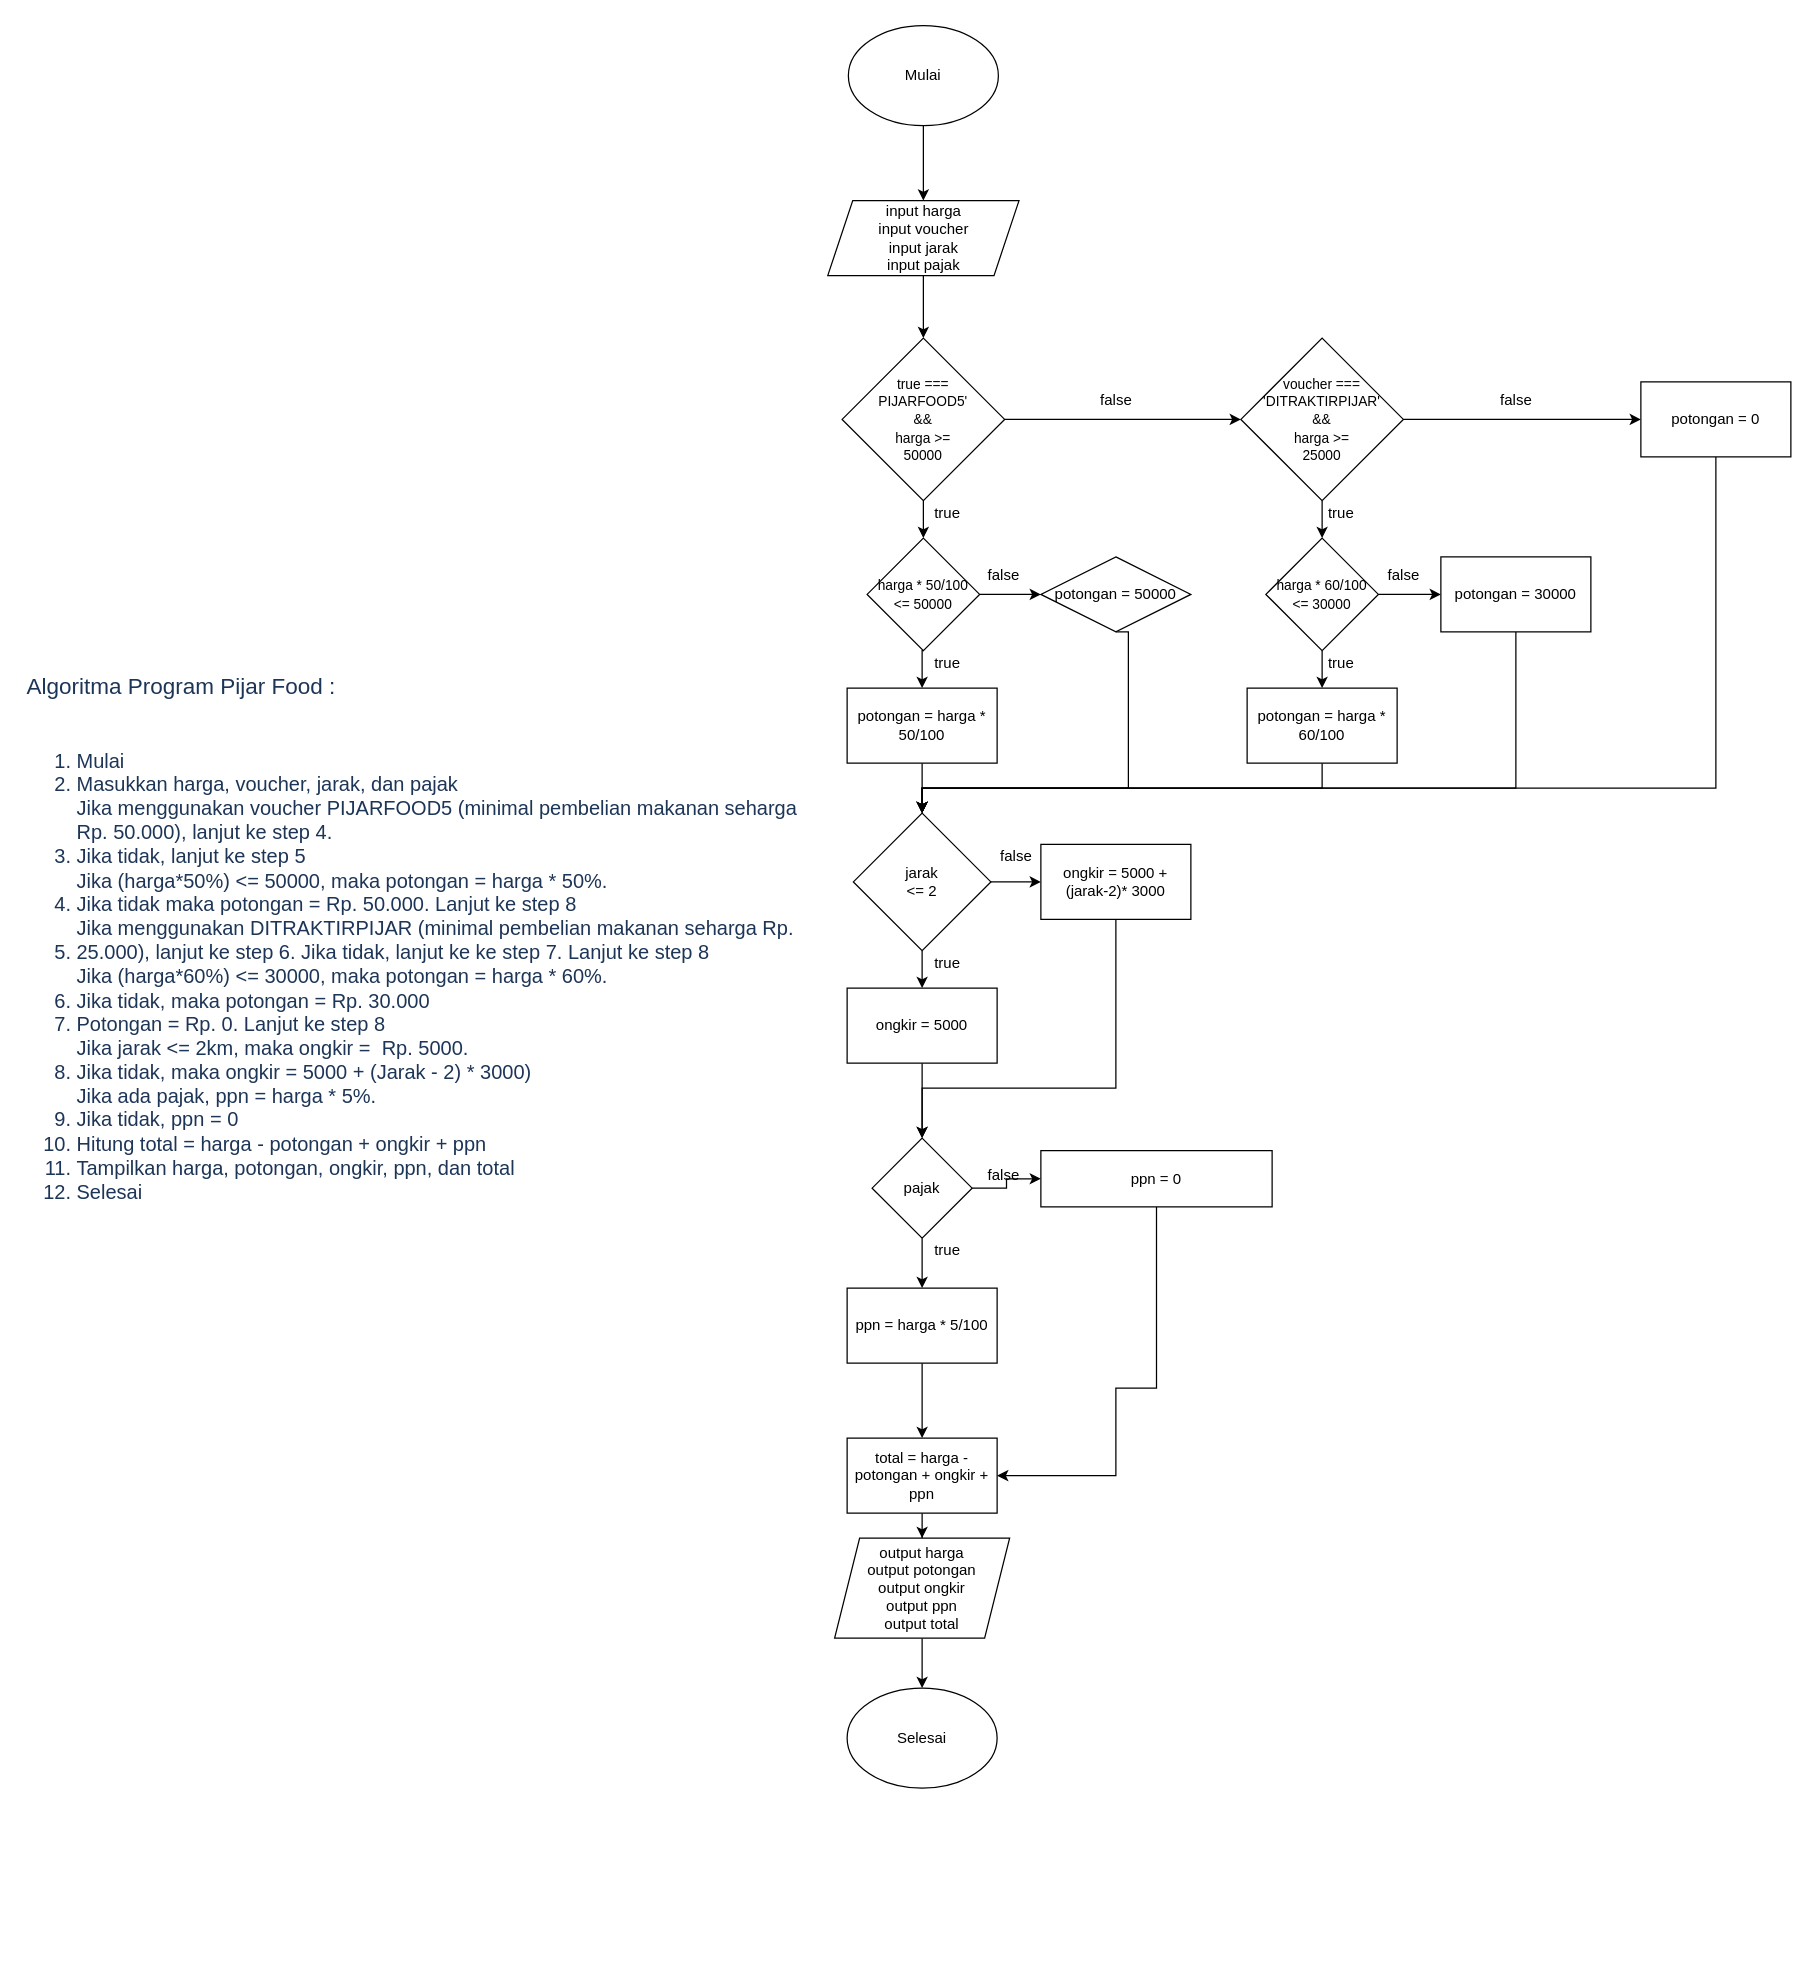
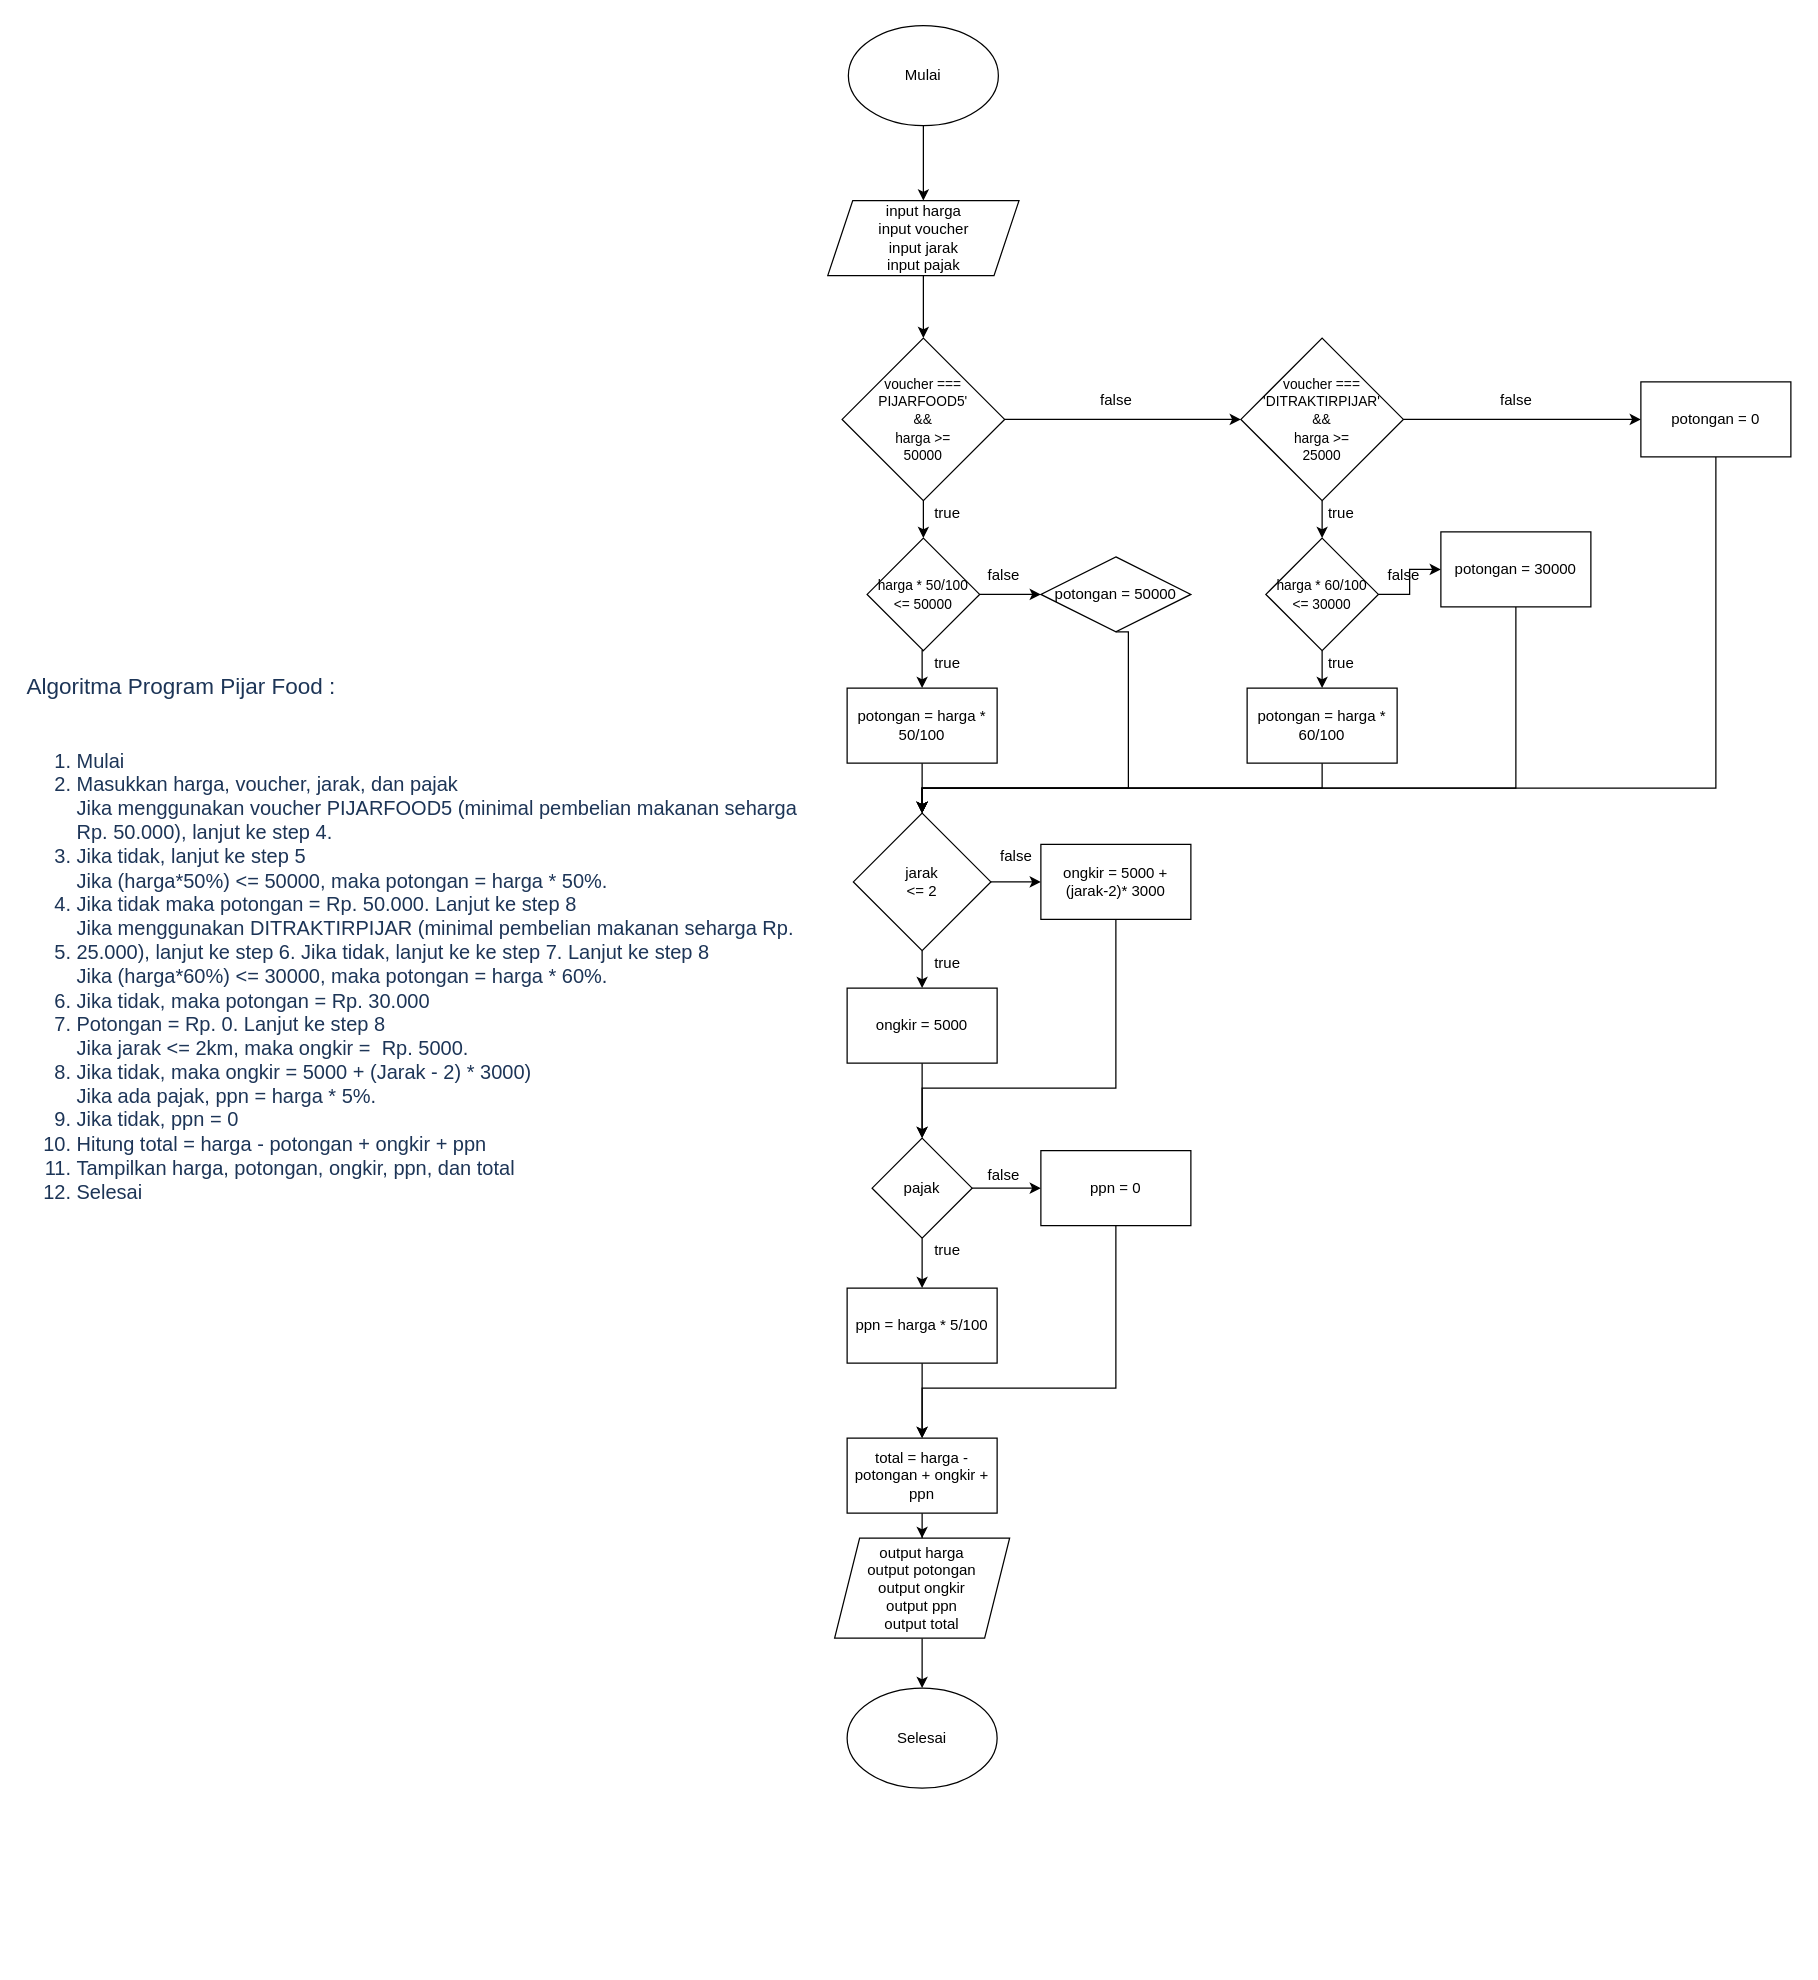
(923, 419) -> (923, 419)
(1516, 594) -> (1516, 569)
(1156, 1179) -> (1116, 1188)
